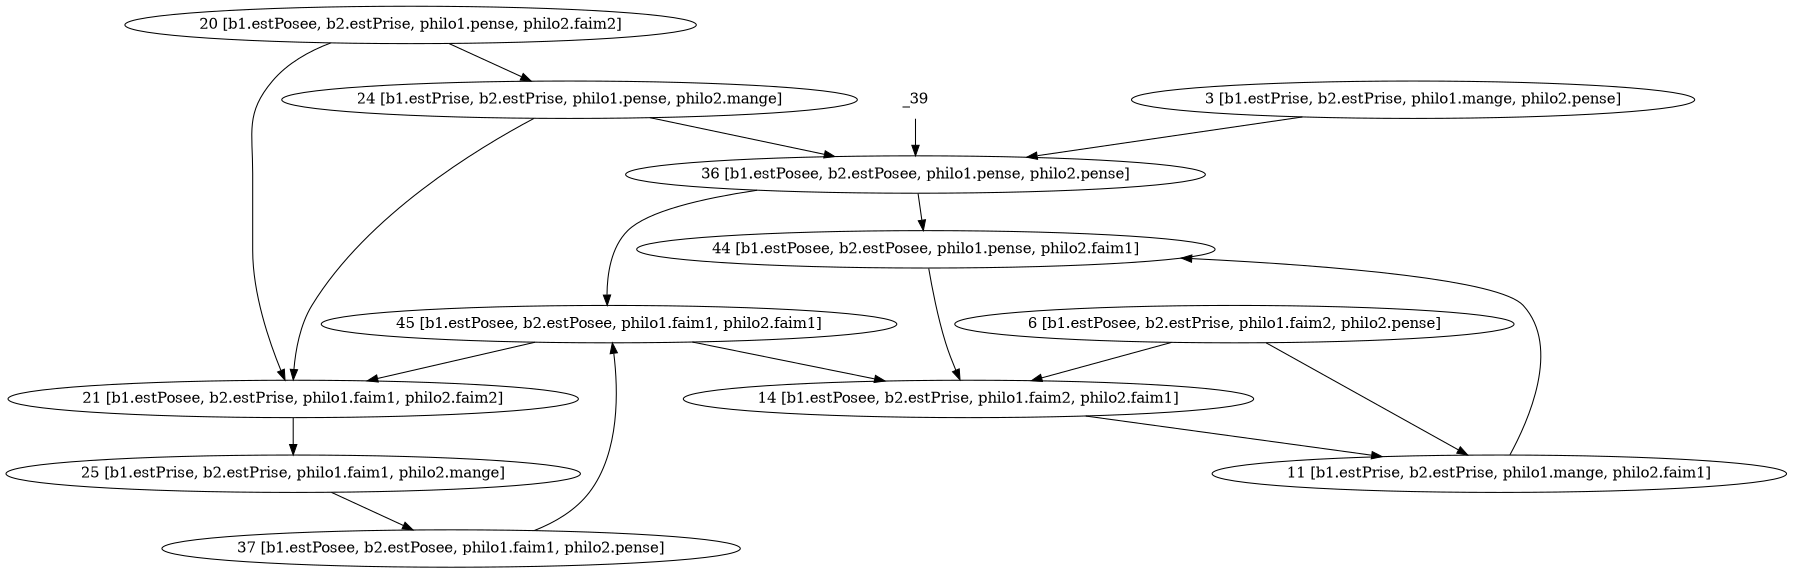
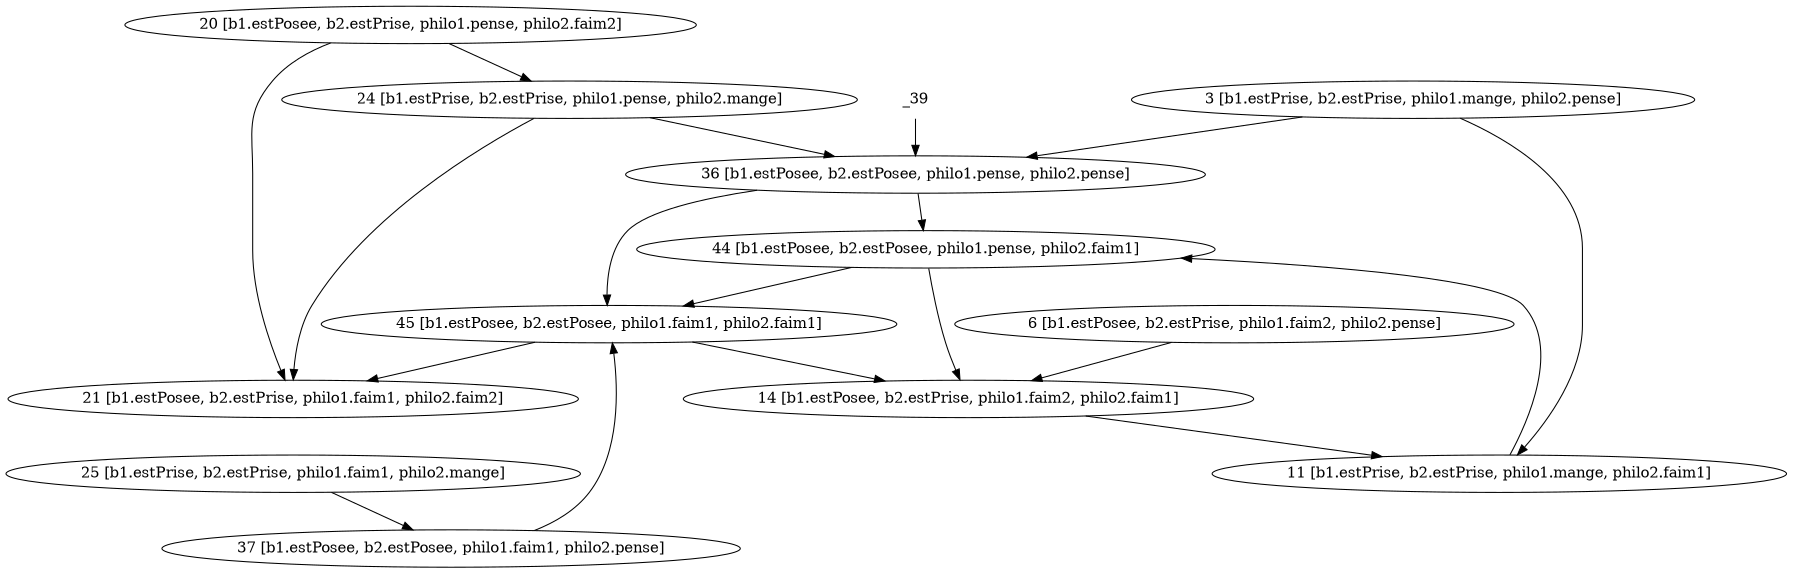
none -> (773, 286)
(1362, 396) -> (1582, 261)
(293, 431) -> none
